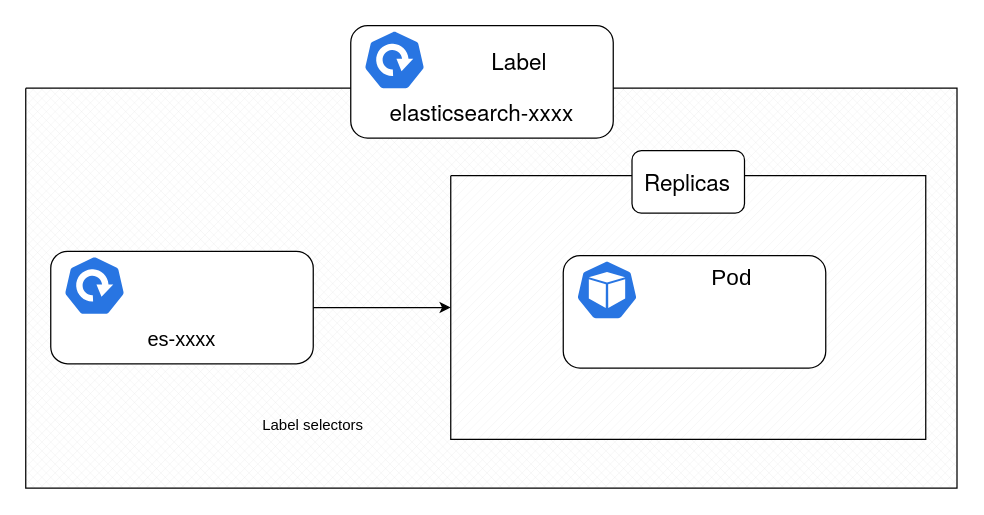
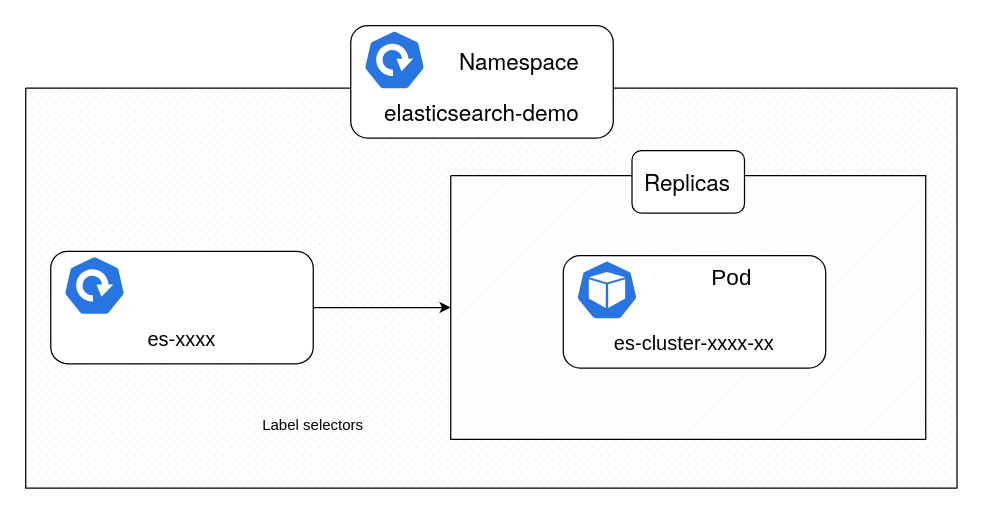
(519, 61) -> (519, 61)
(482, 113) -> (482, 113)
none -> (694, 343)
